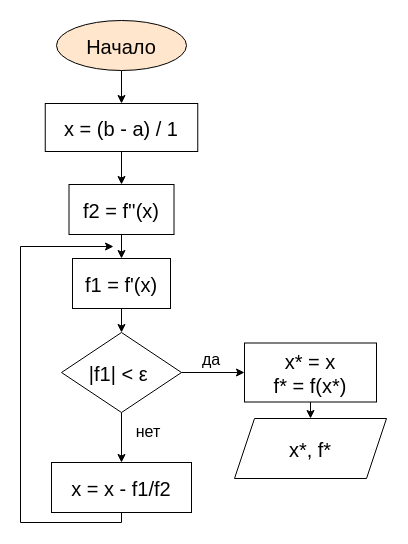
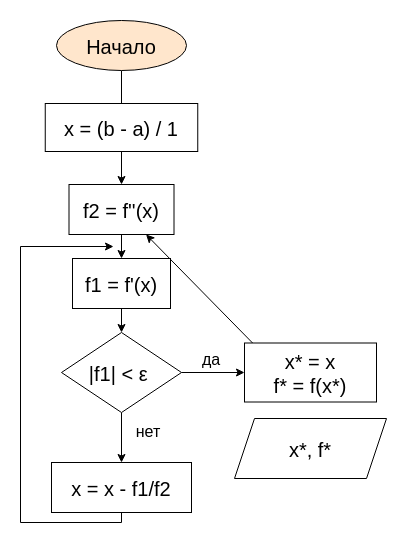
(122, 95) -> (122, 98)
(311, 407) -> (202, 291)
